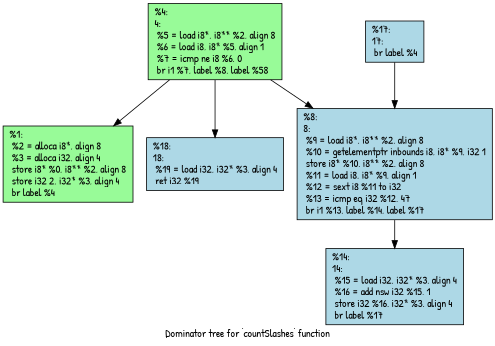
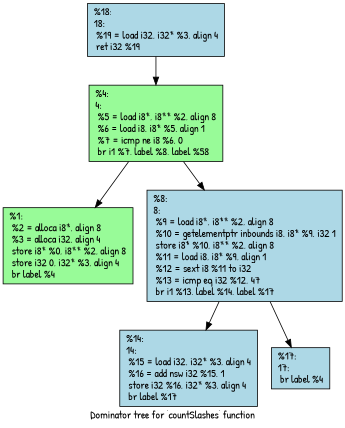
(395, 81) -> (279, 321)
(215, 105) -> (156, 67)
(65, 181) -> (65, 263)
